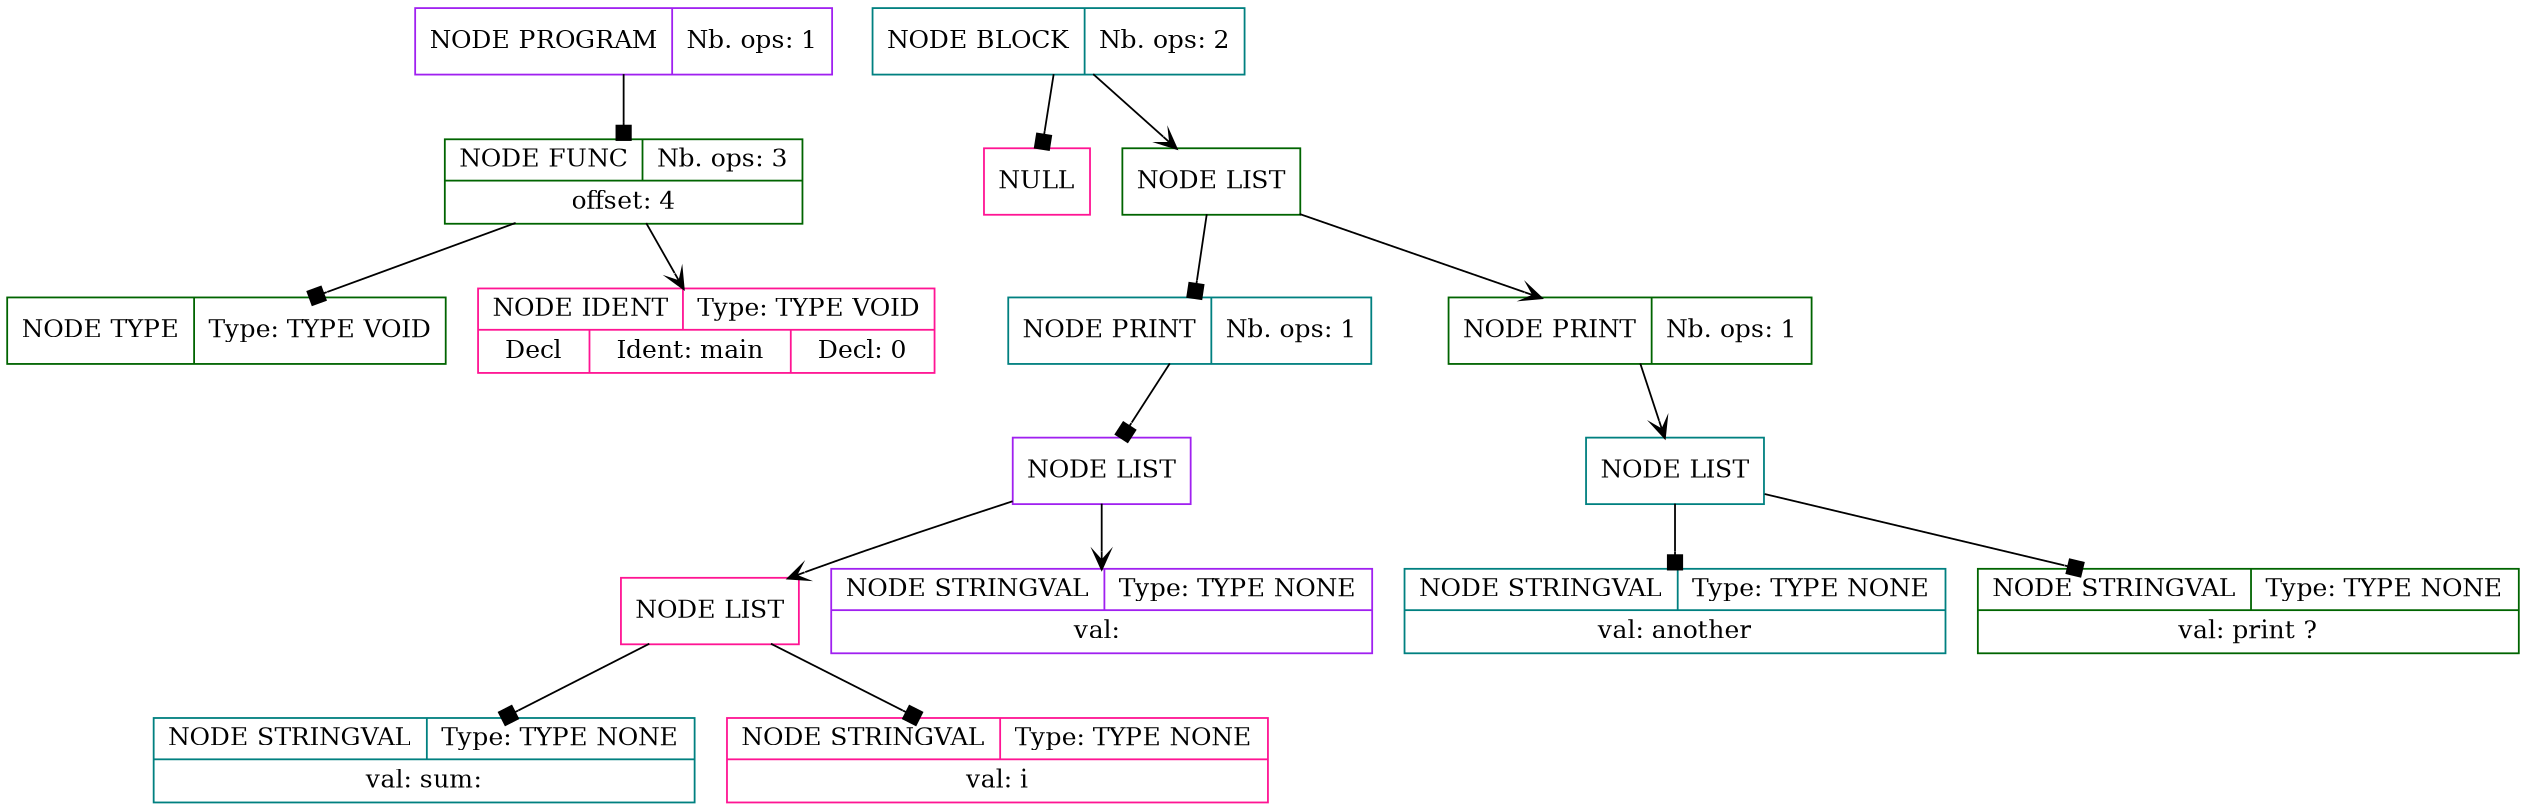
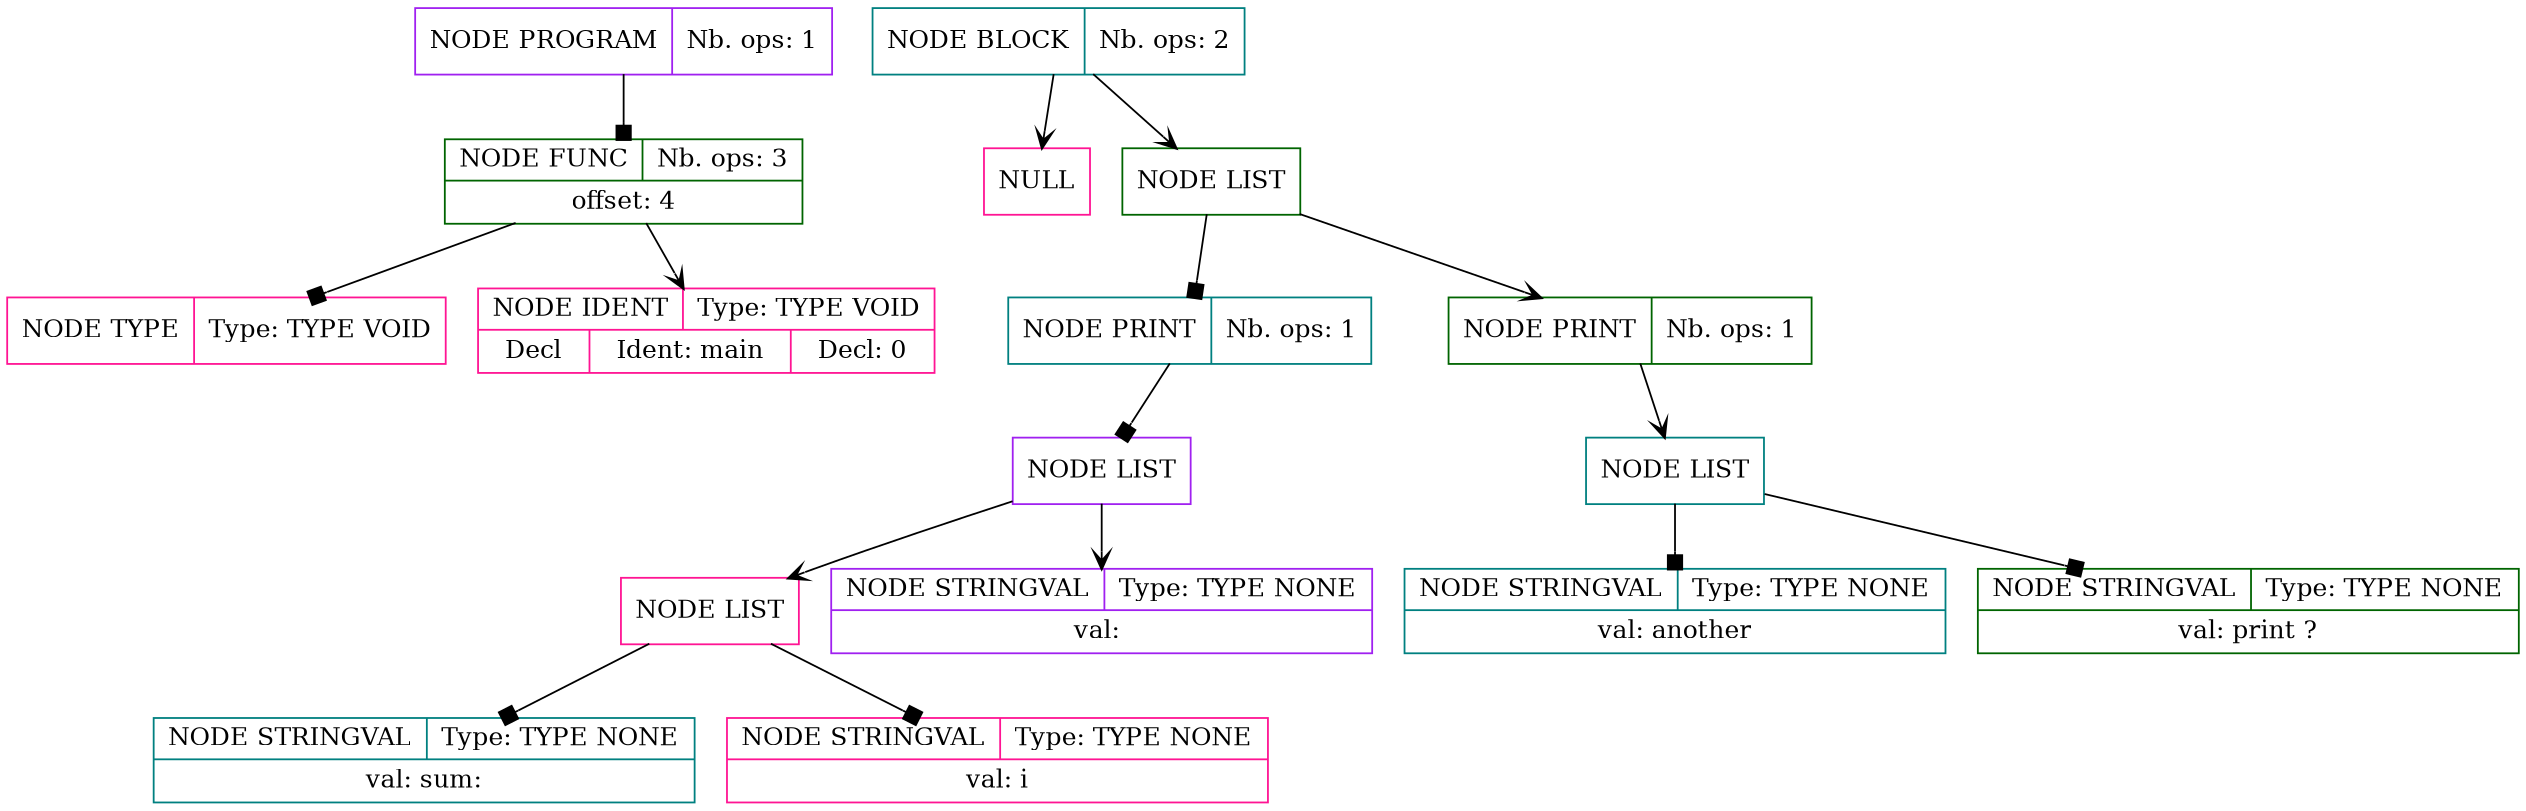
(1049, 103) -> (1049, 103)
(226, 331) -> (226, 331)
